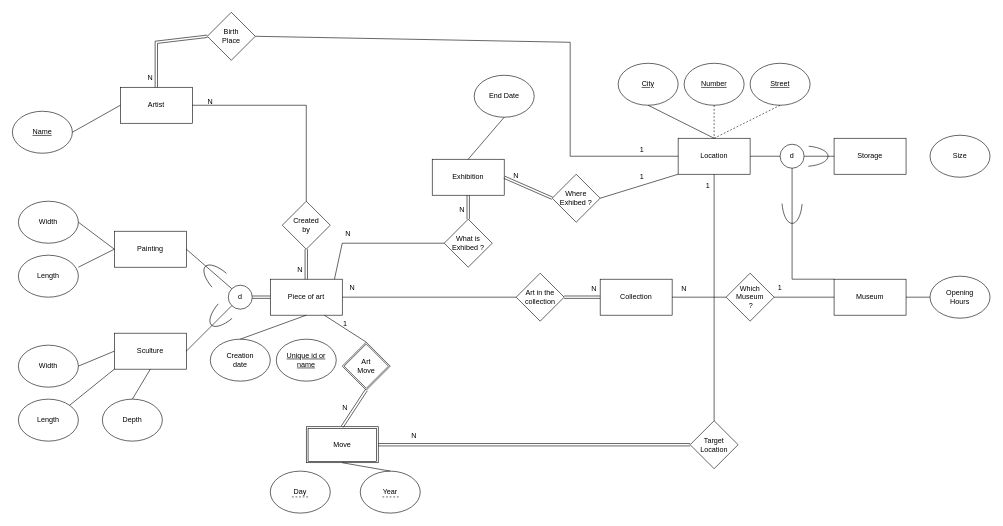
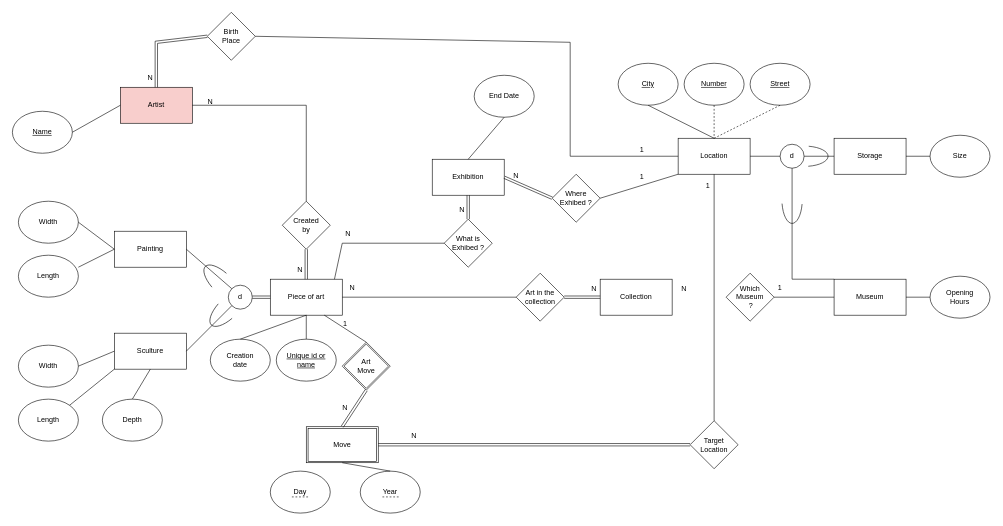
(156, 105) -> (156, 105)
none -> (918, 156)
(699, 297) -> none
none -> (306, 328)
